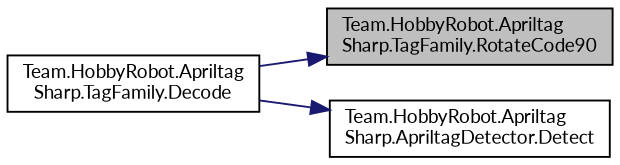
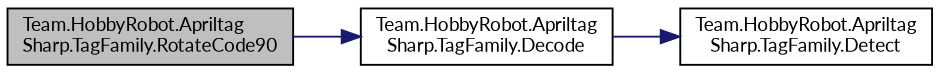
(284, 63) -> (317, 37)
(470, 129) -> (806, 37)
